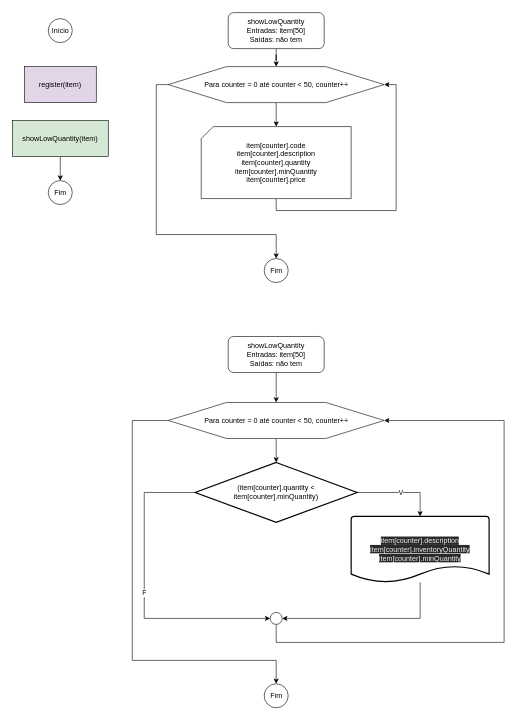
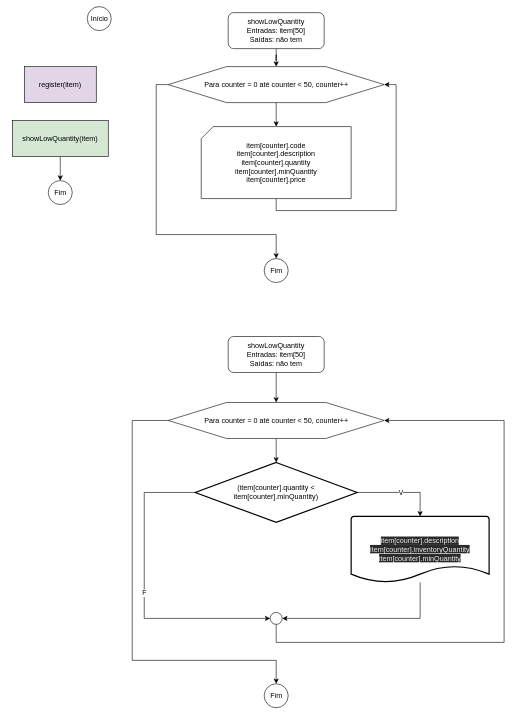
(60, 30) -> (99, 18)
